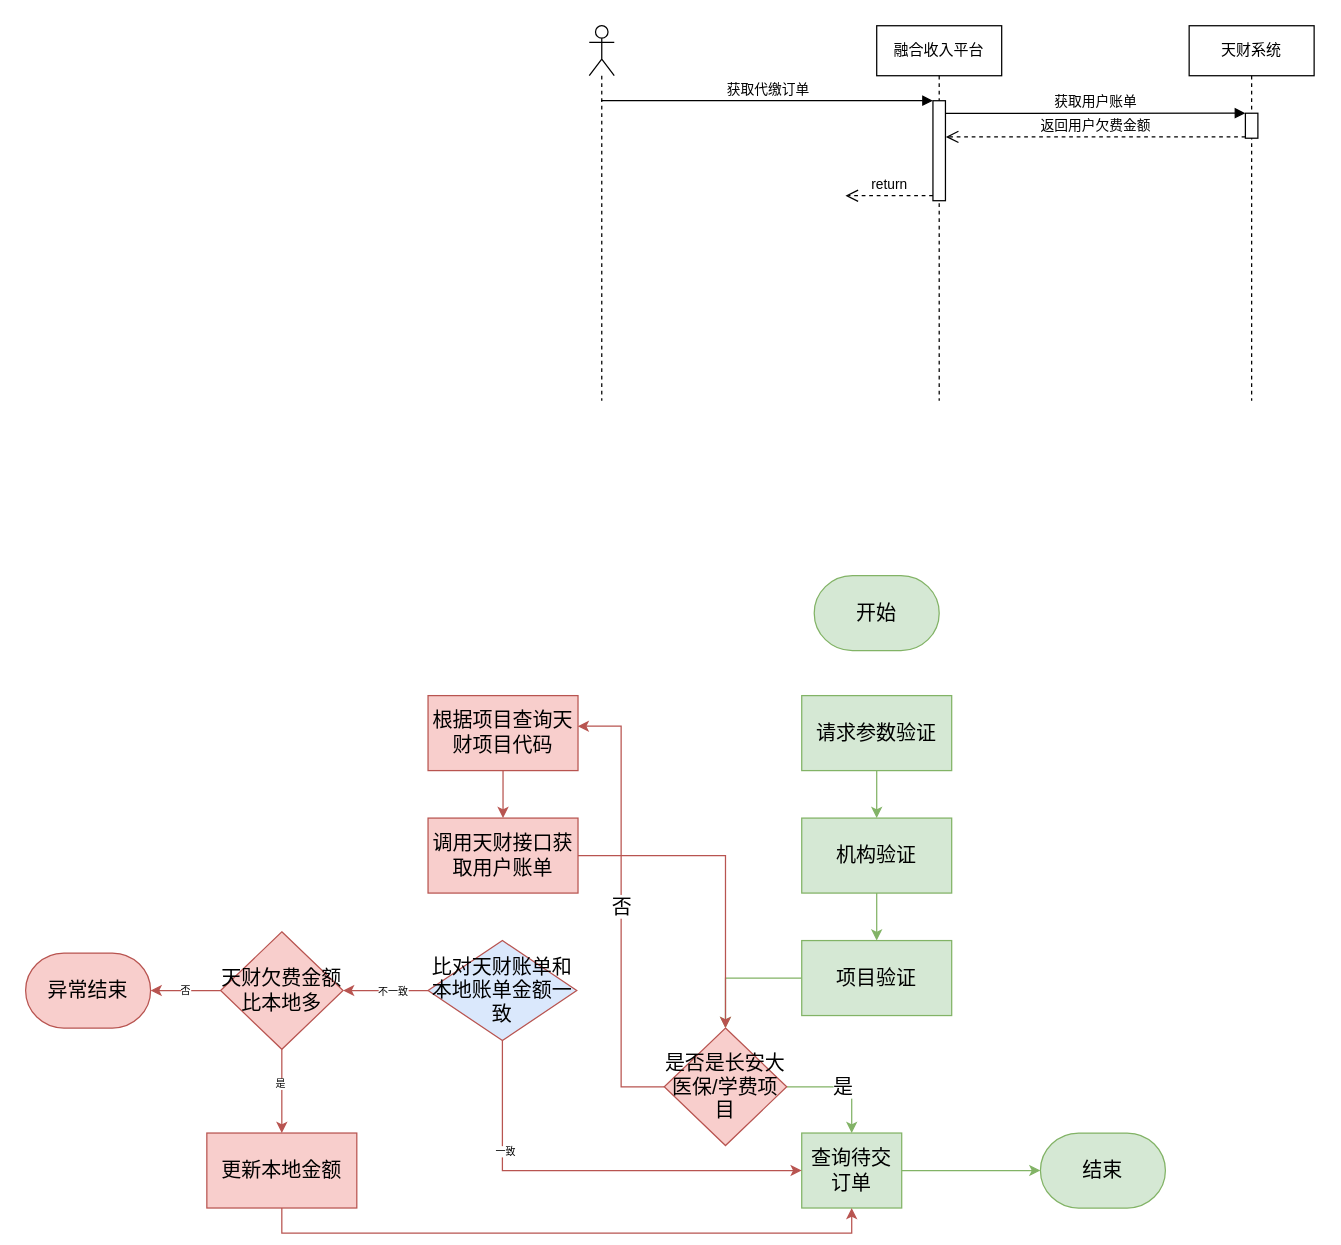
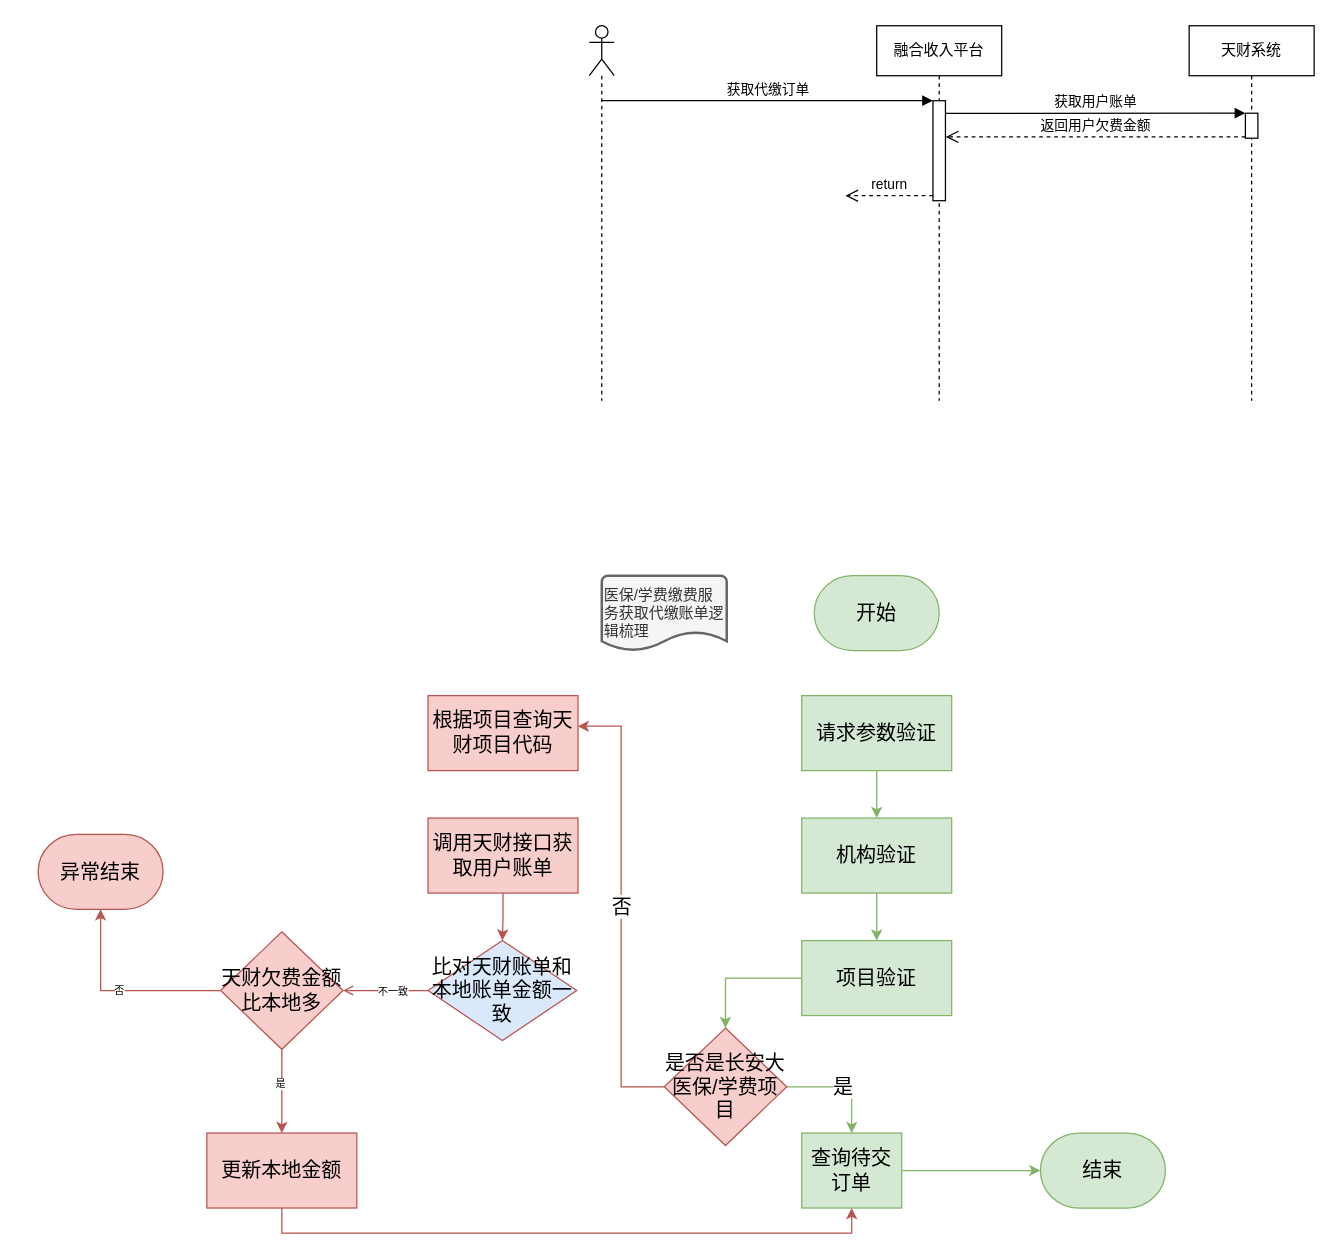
none -> (664, 613)
(503, 793) -> none
(712, 856) -> (503, 912)
(88, 991) -> (101, 872)
(353, 991) -> (350, 991)
(583, 1171) -> none
